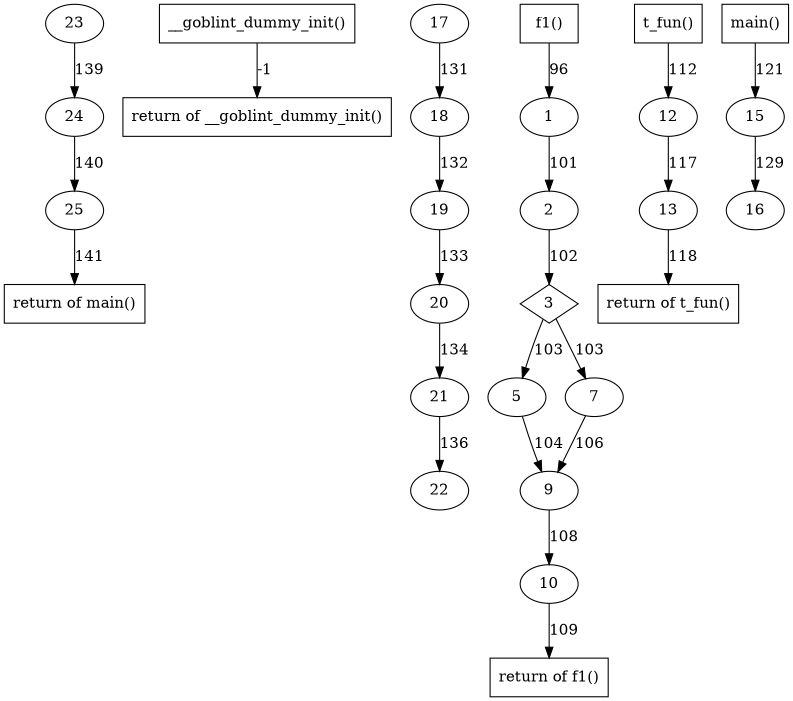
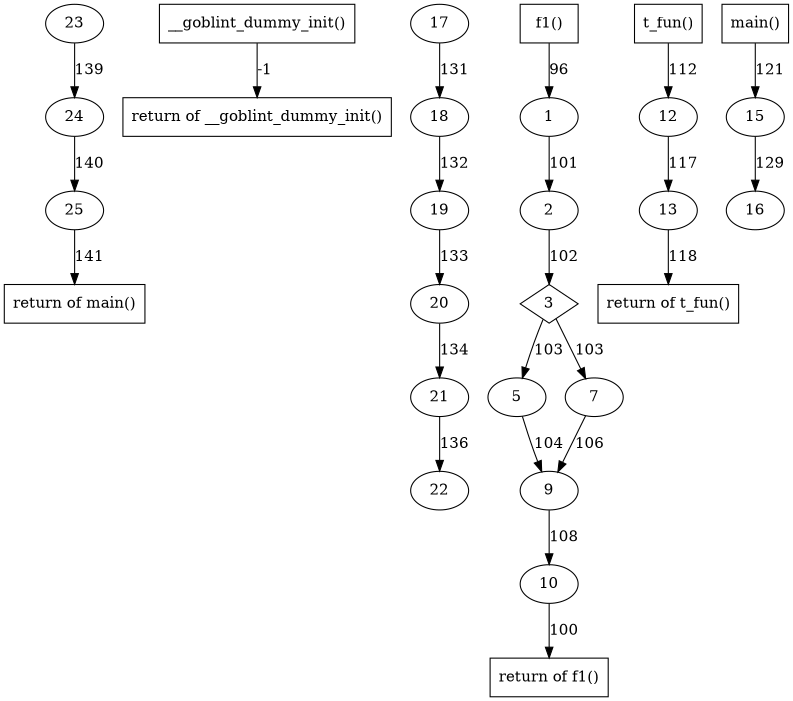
(564, 631) -> (564, 631)
